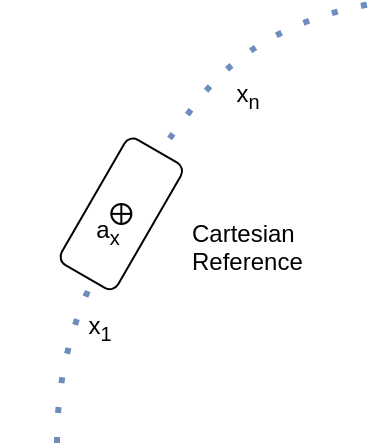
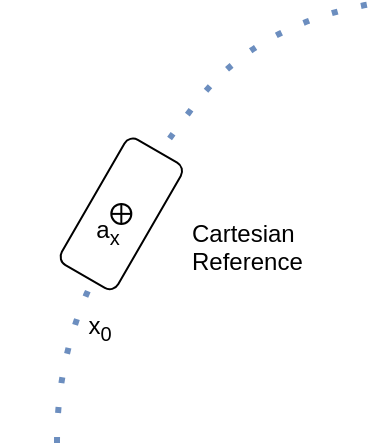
(249, 97) -> none
(101, 329) -> (101, 329)
